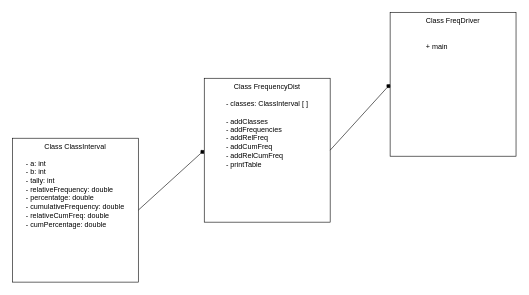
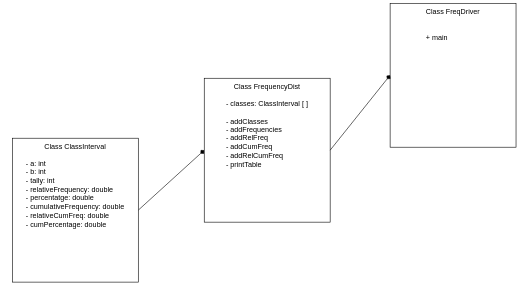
(453, 84) -> (453, 75)
